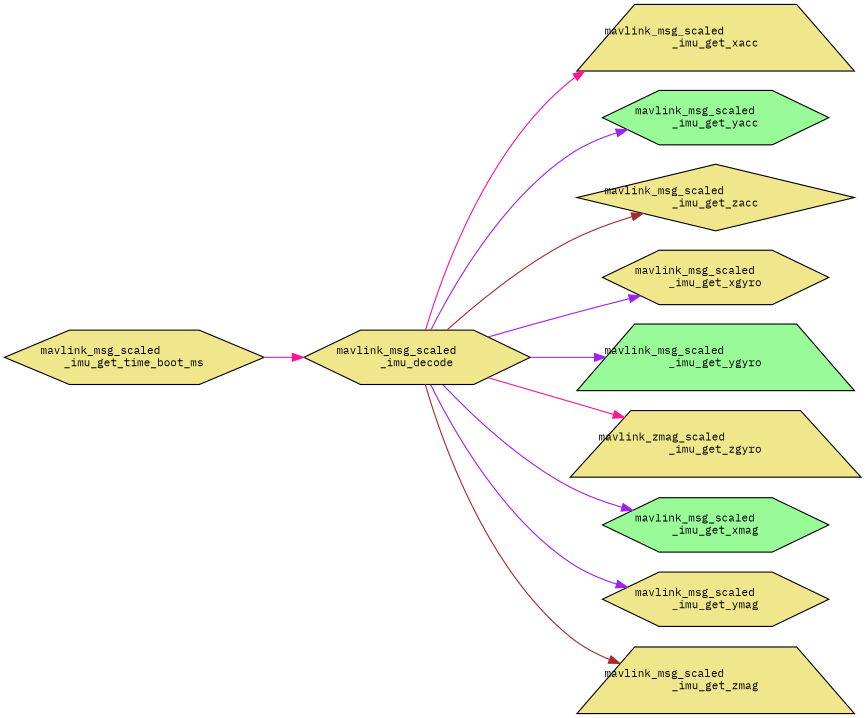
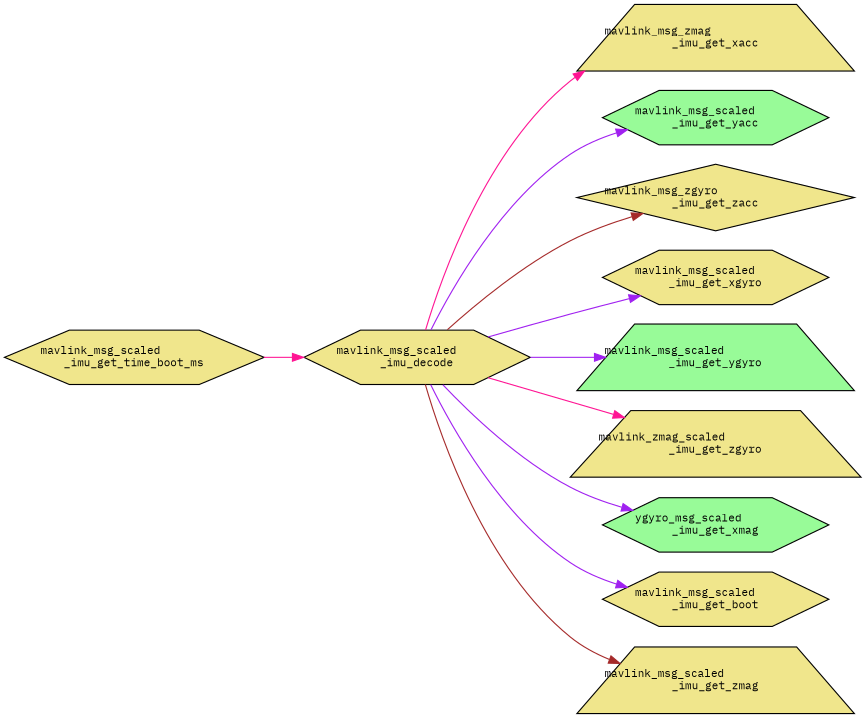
(716, 38) -> (716, 38)
(716, 198) -> (716, 198)
(716, 525) -> (716, 525)
(716, 599) -> (716, 599)
